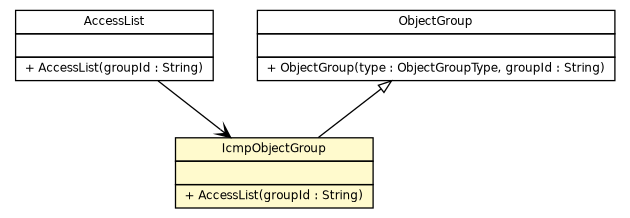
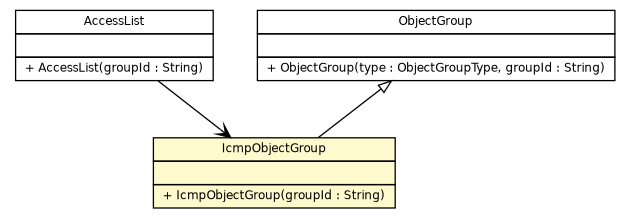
(274, 196) -> (274, 196)
